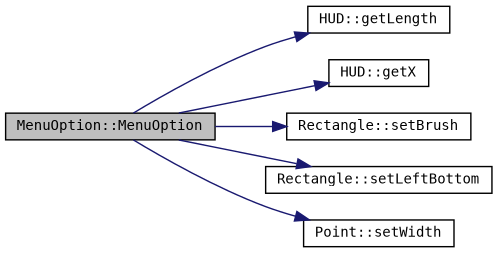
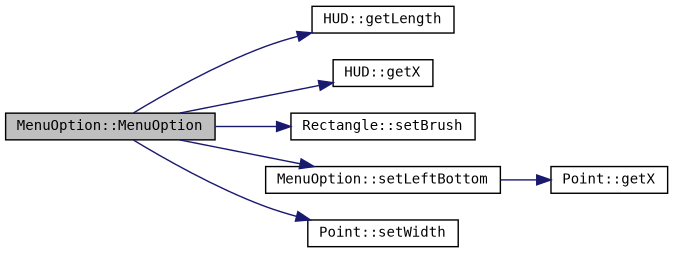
(379, 180) -> (383, 180)
none -> (609, 180)
